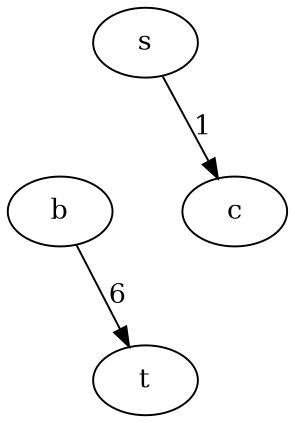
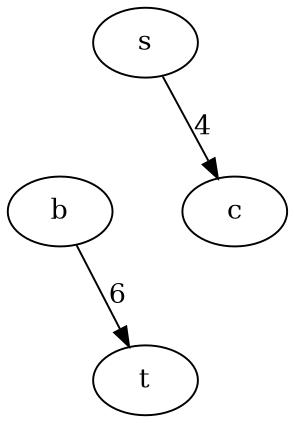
(204, 127) -> (204, 127)
